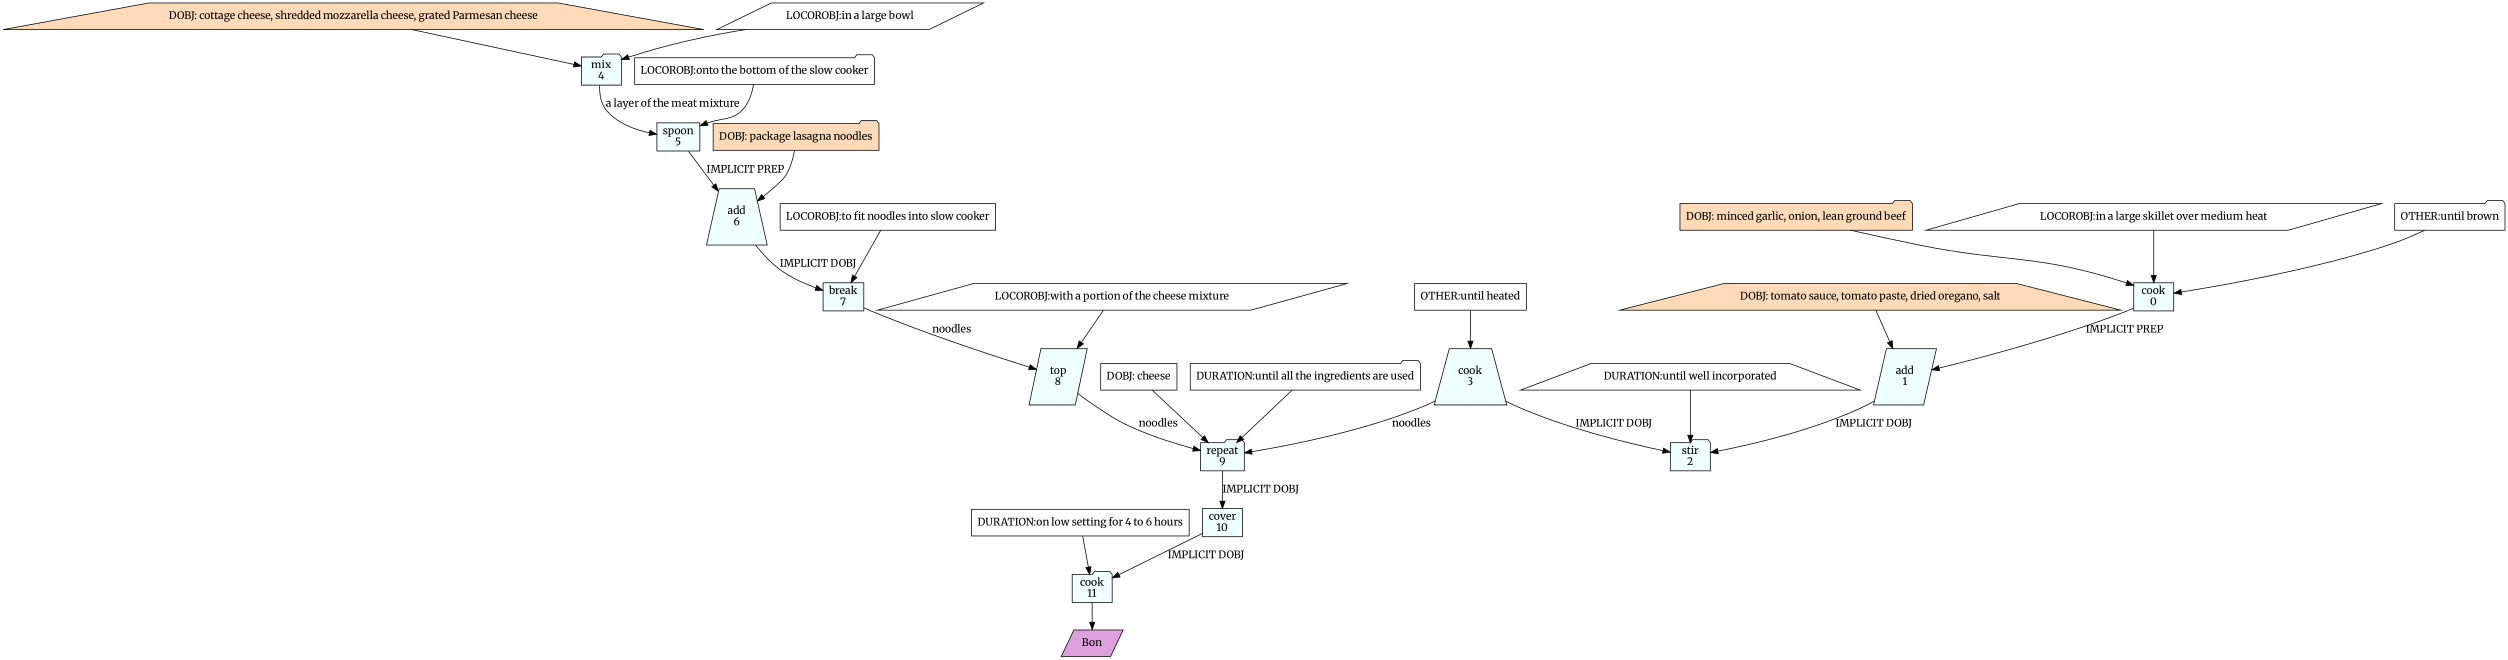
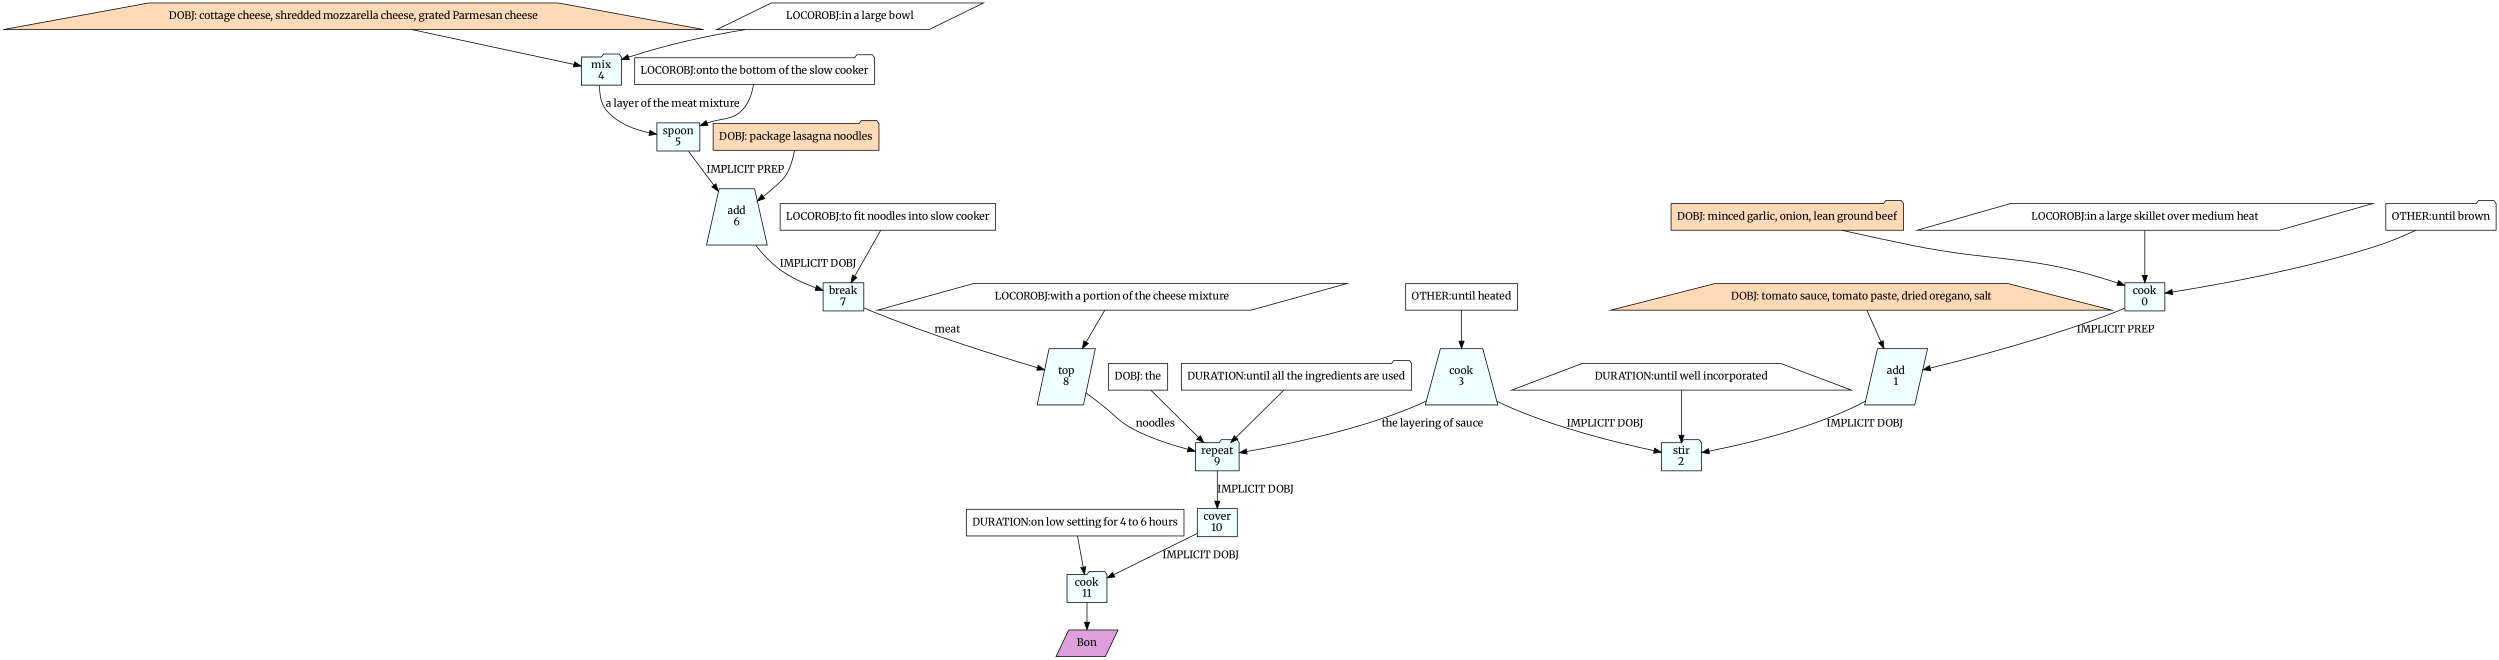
(952, 330) -> (947, 330)
(1139, 377) -> (1138, 377)
(1412, 424) -> (1434, 424)
